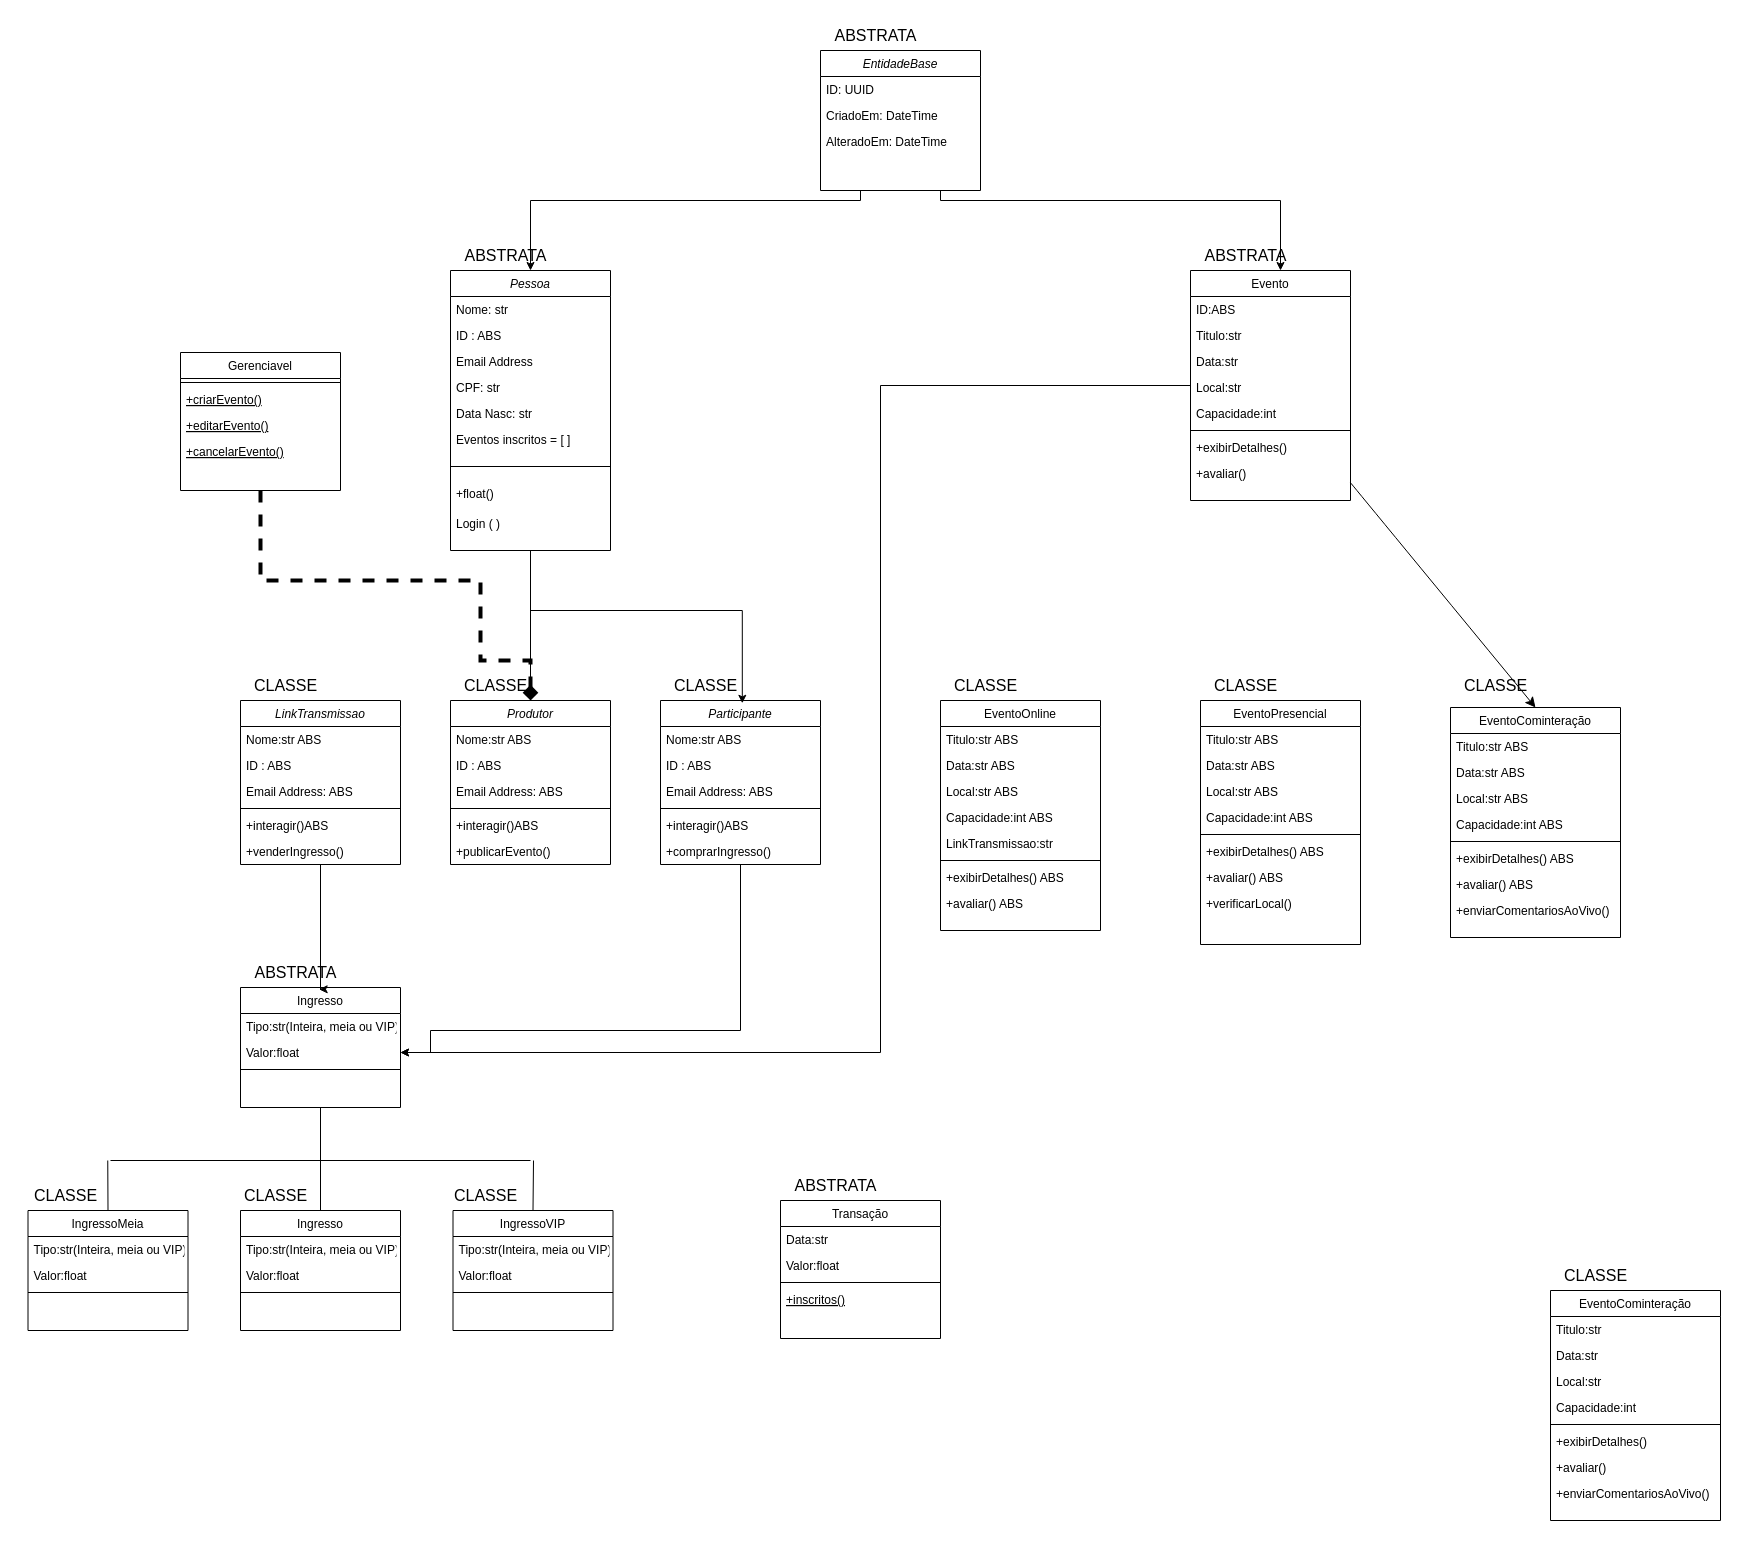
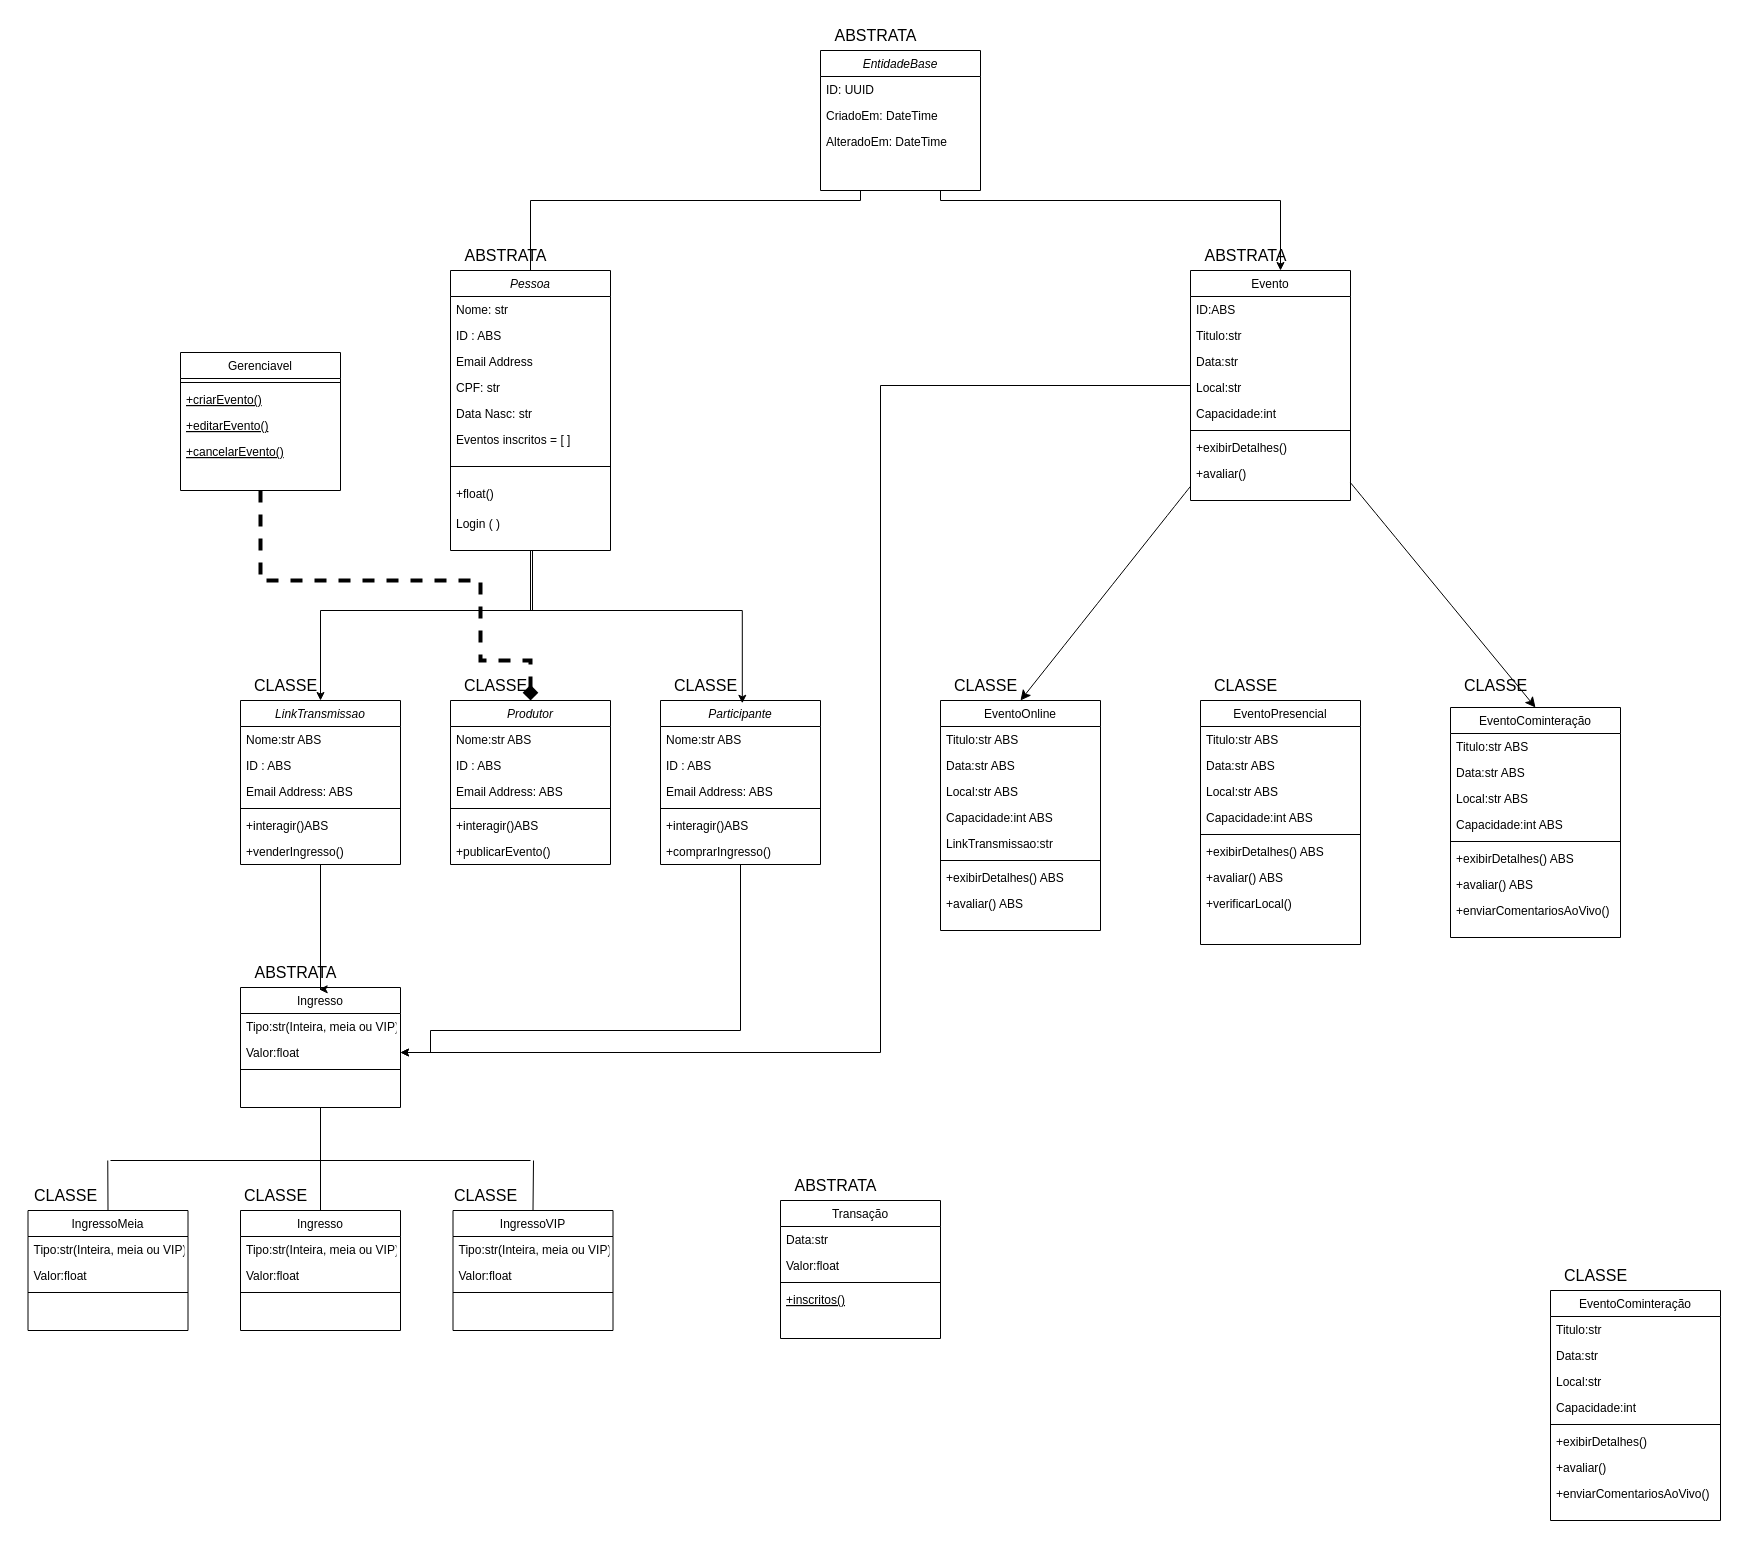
(531, 262) -> (531, 265)
none -> (1106, 592)
none -> (415, 611)
(531, 635) -> none
